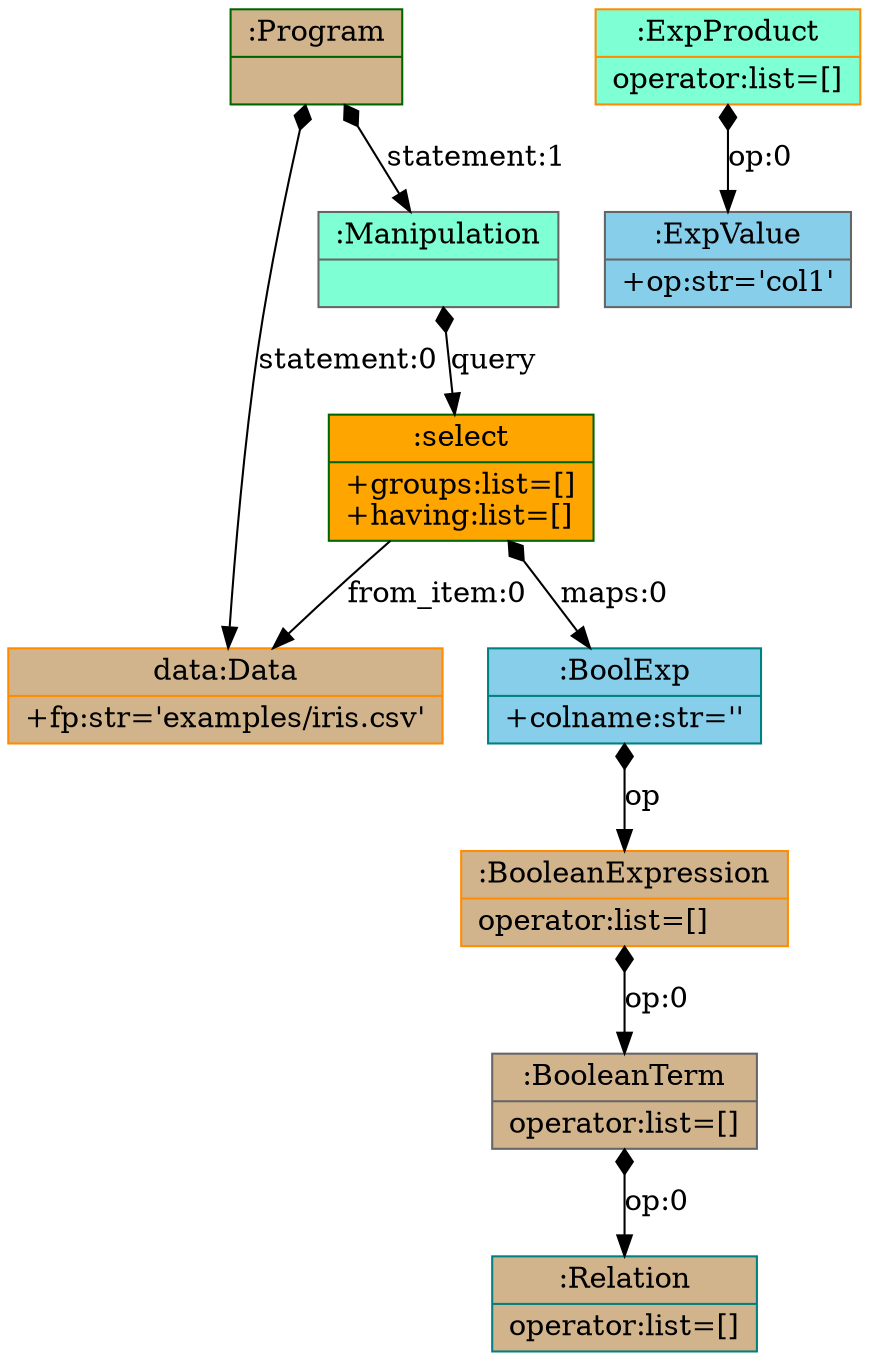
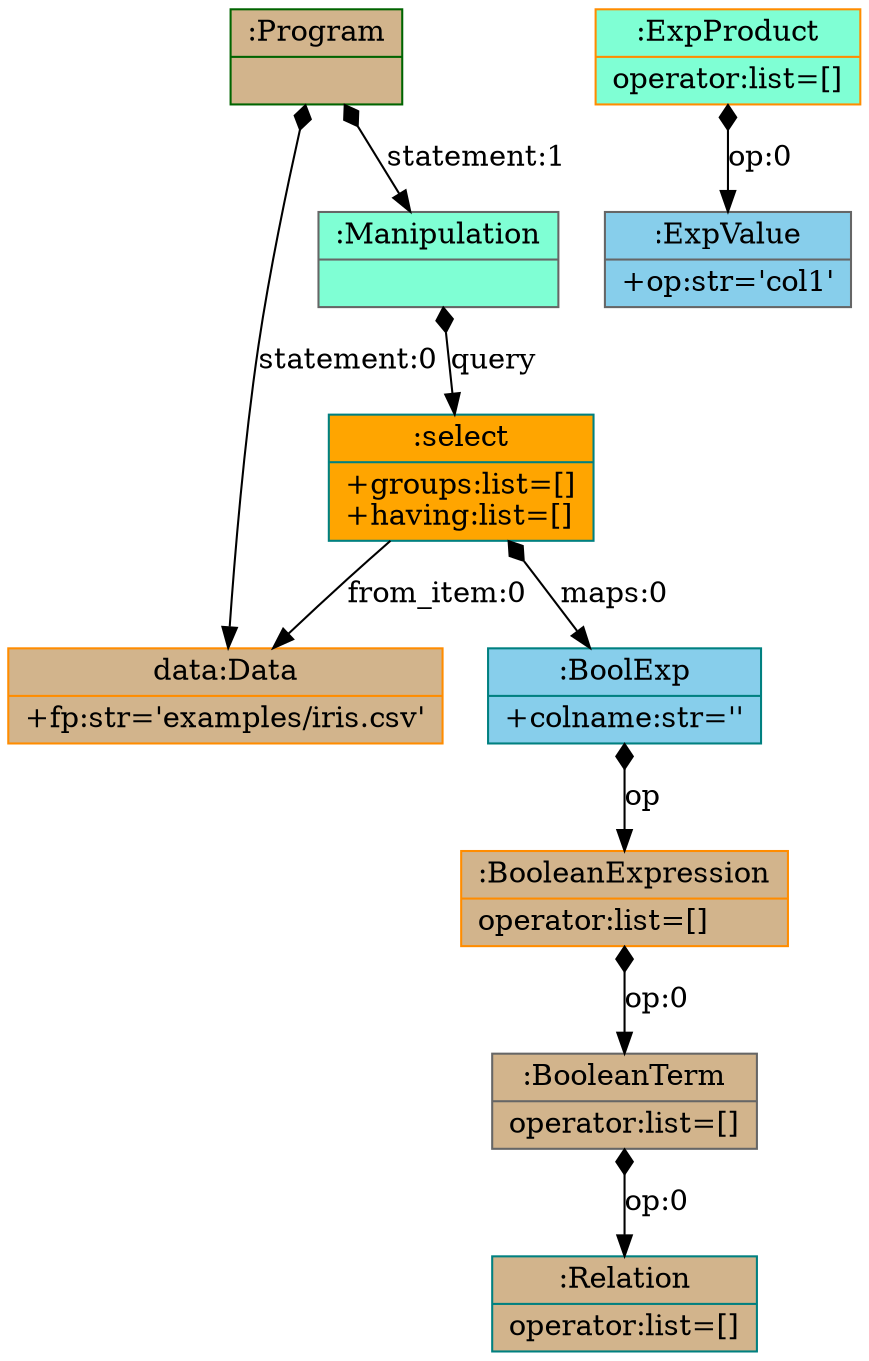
(461, 478) -> (461, 478)
